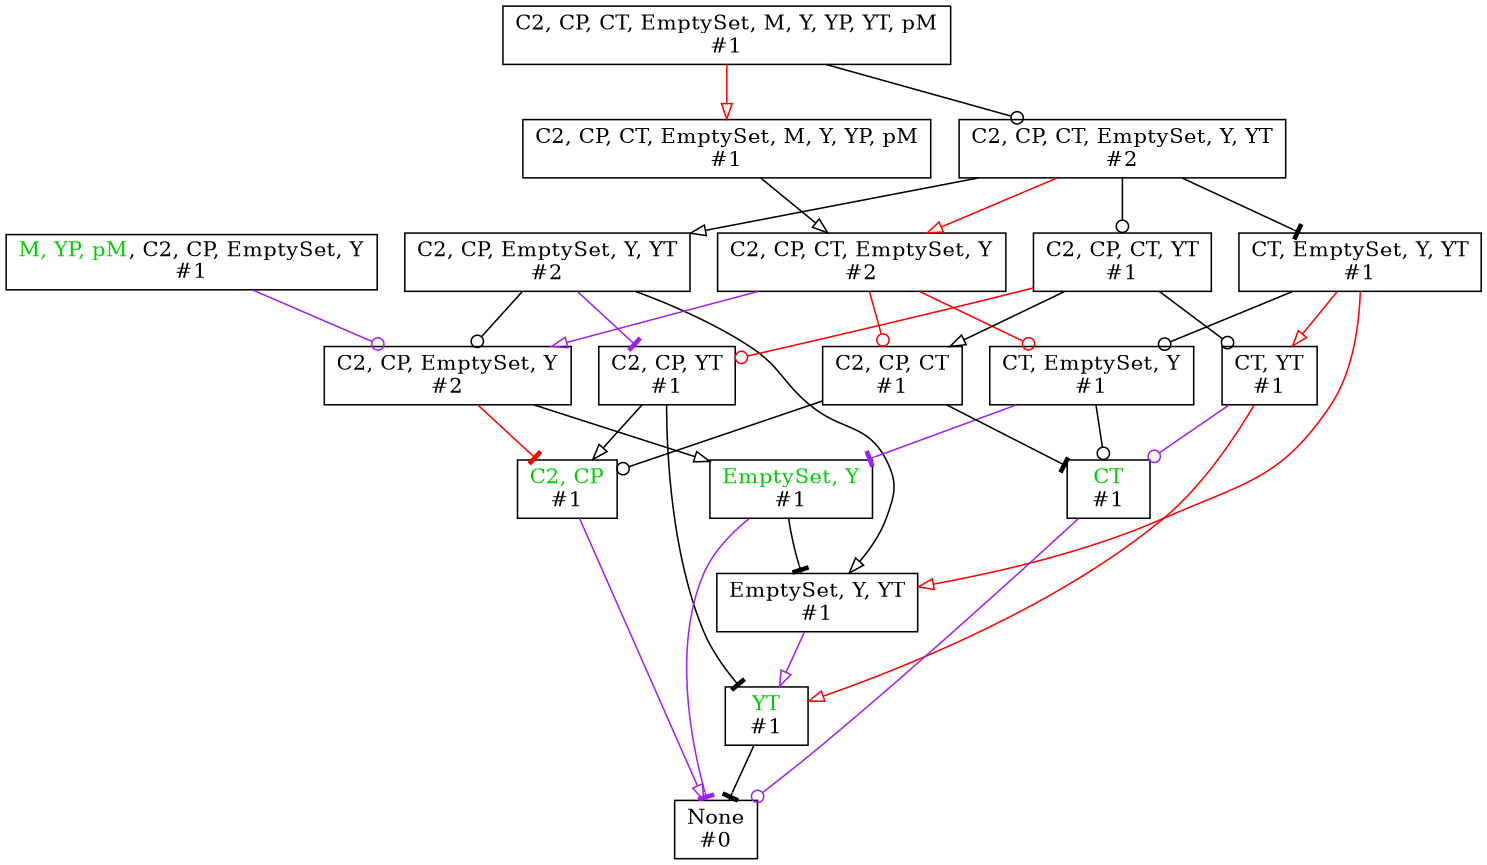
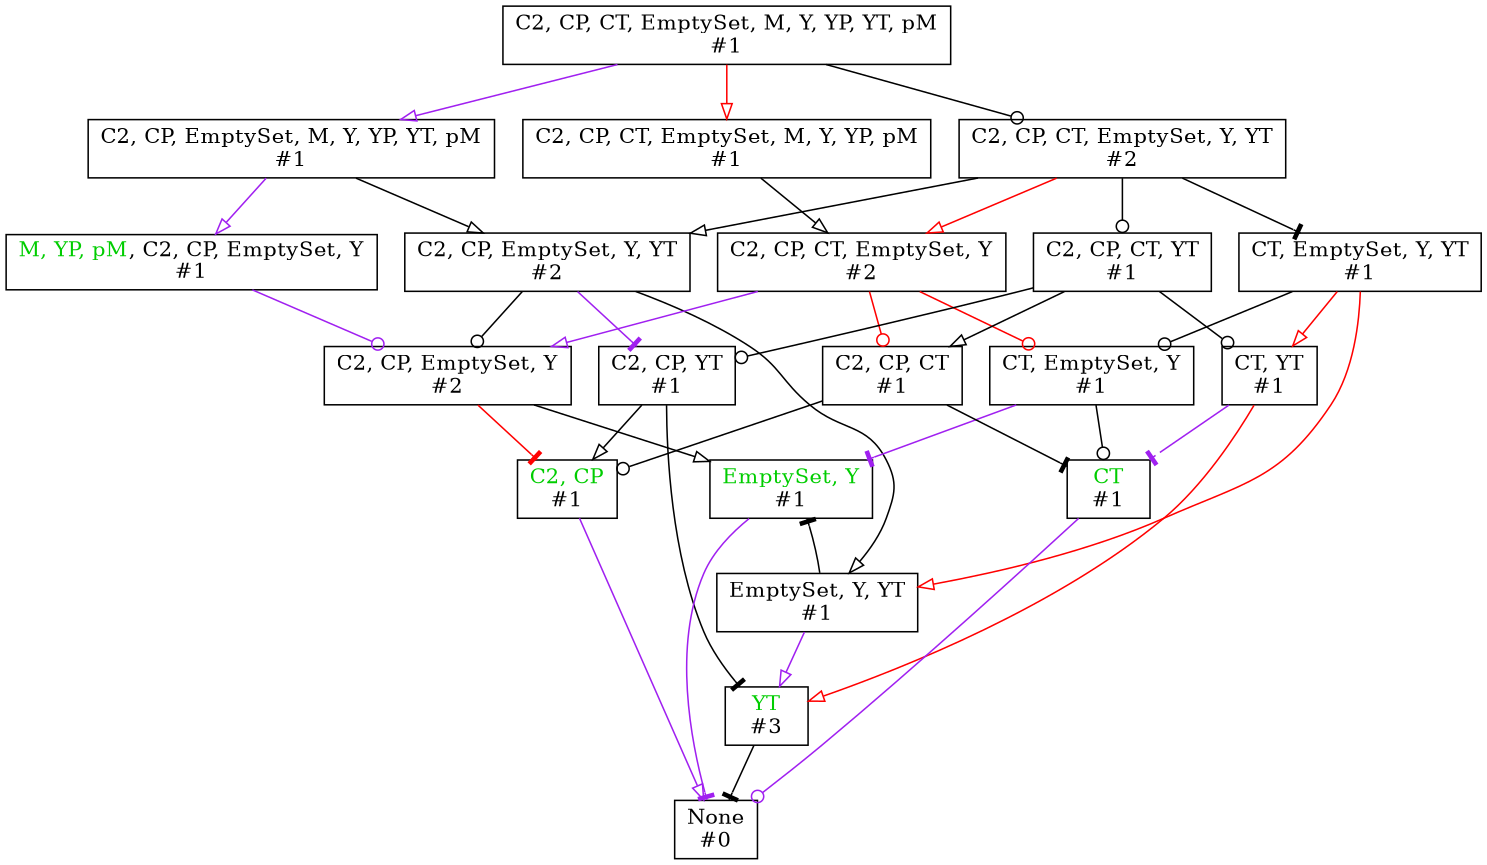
none -> (291, 149)
(891, 323) -> (891, 323)
(1194, 429) -> (1194, 429)
(793, 542) -> (815, 549)
(767, 727) -> (767, 727)
